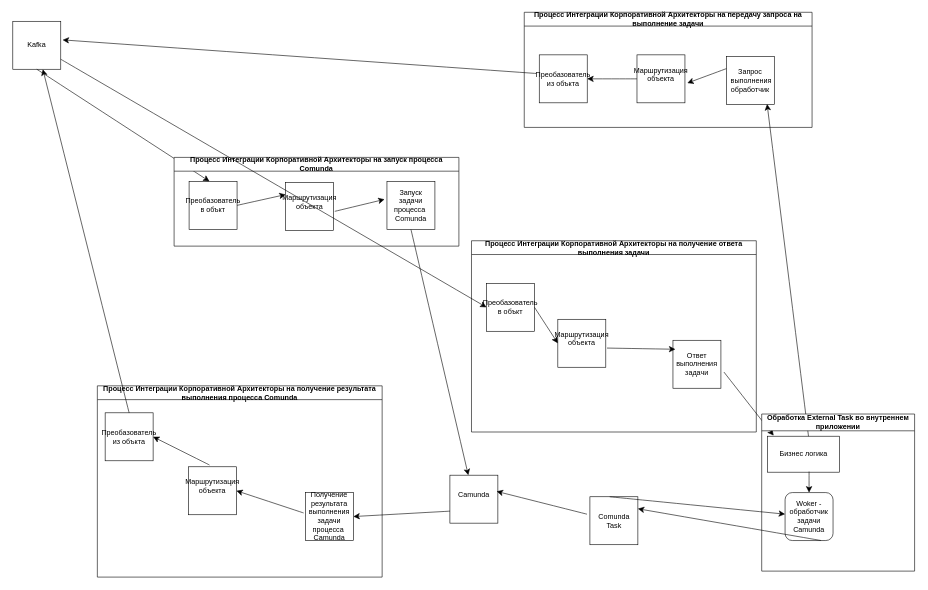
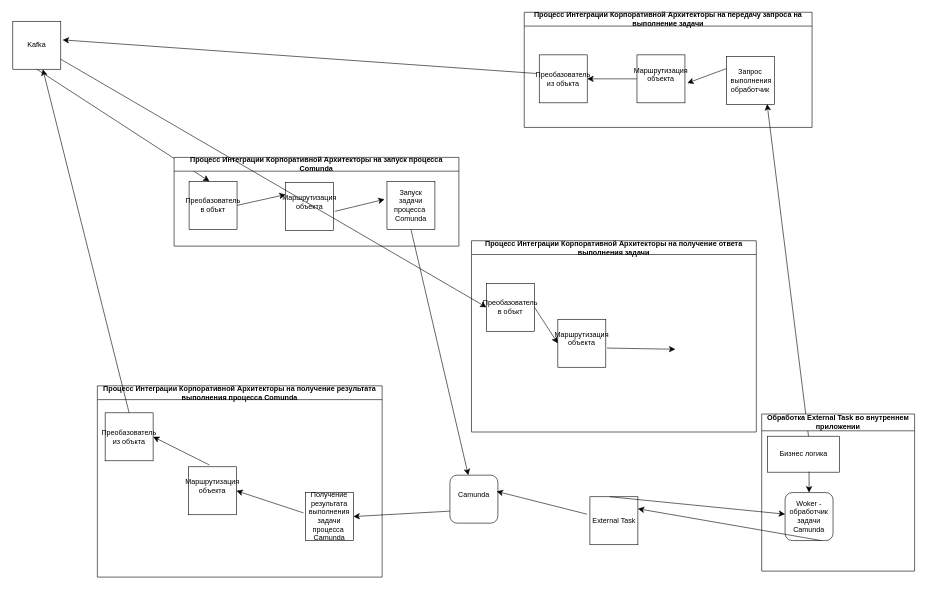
(697, 365) -> none
(743, 396) -> none
(474, 500) -> (474, 500)
(614, 521) -> (614, 521)
